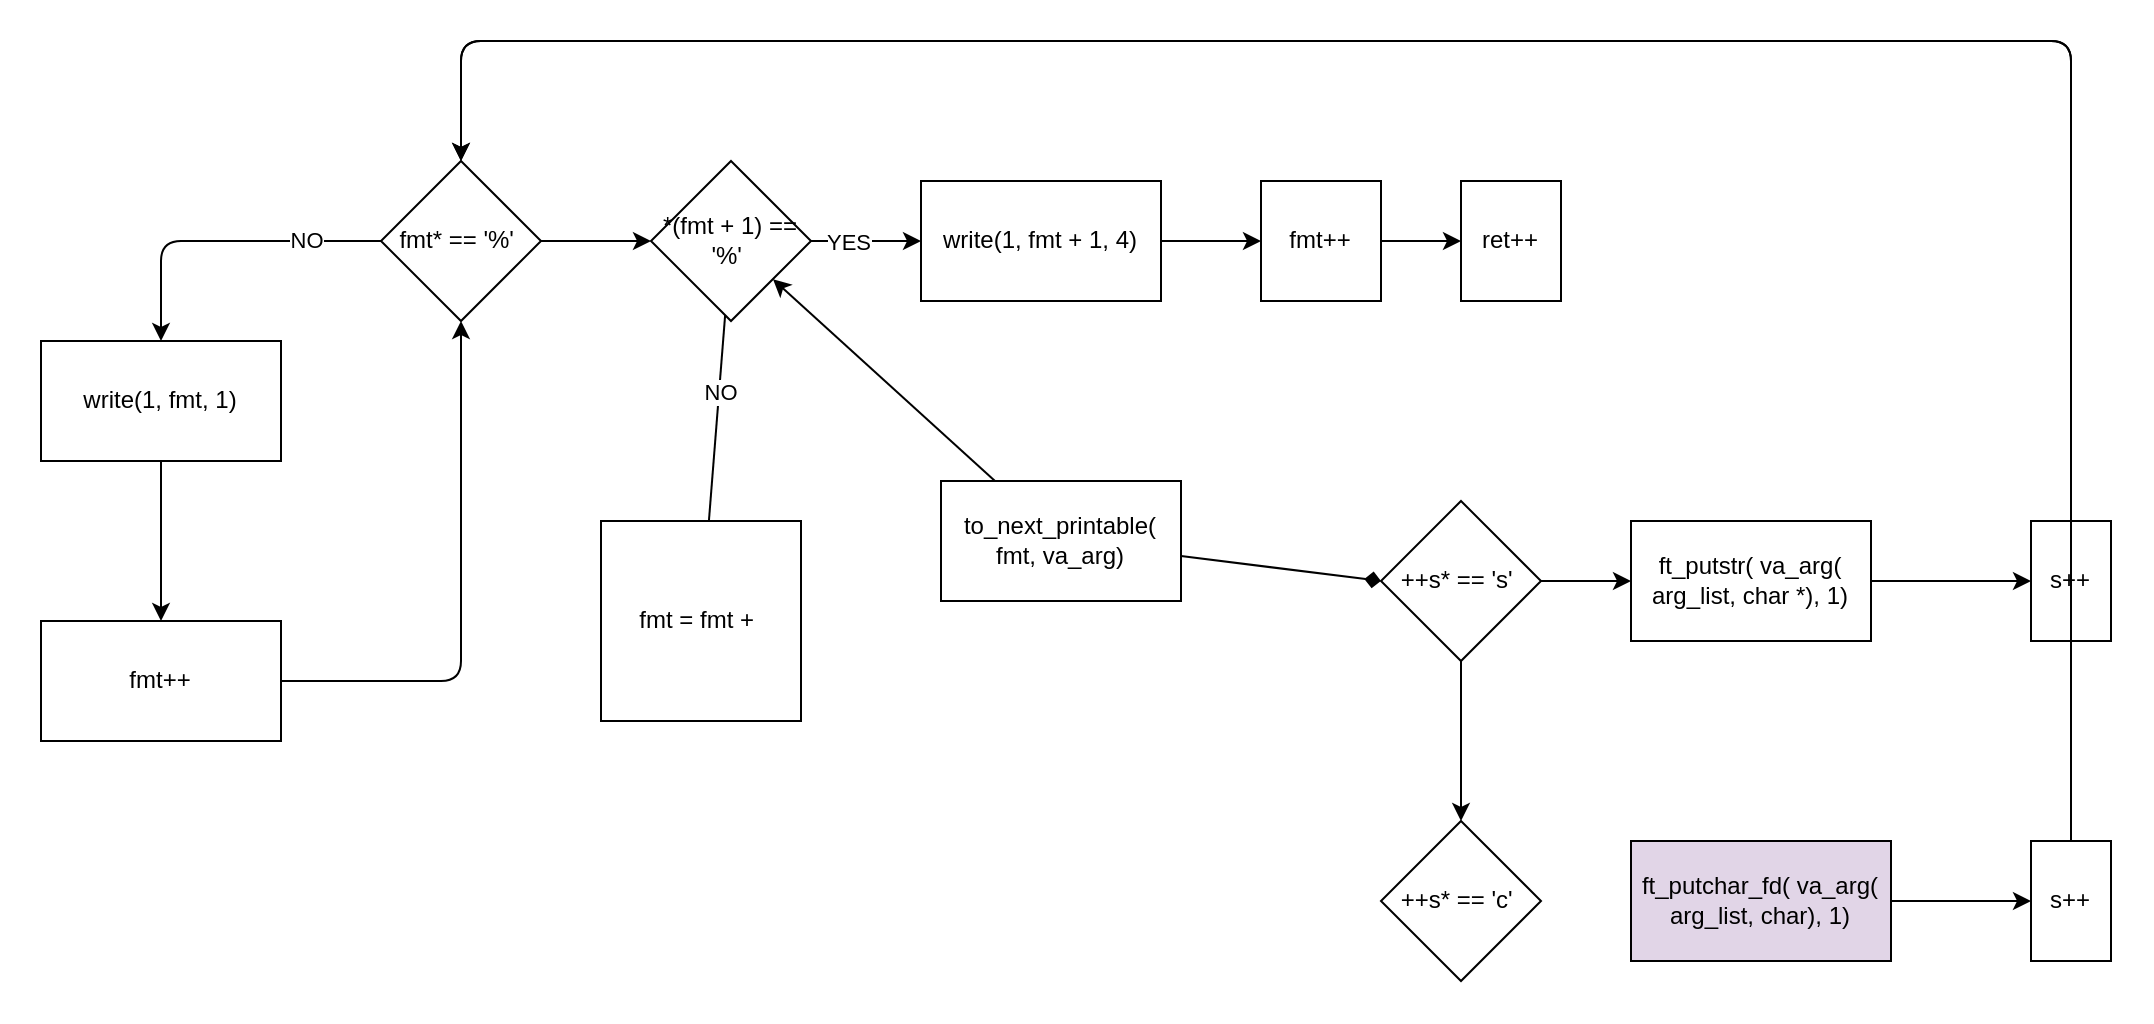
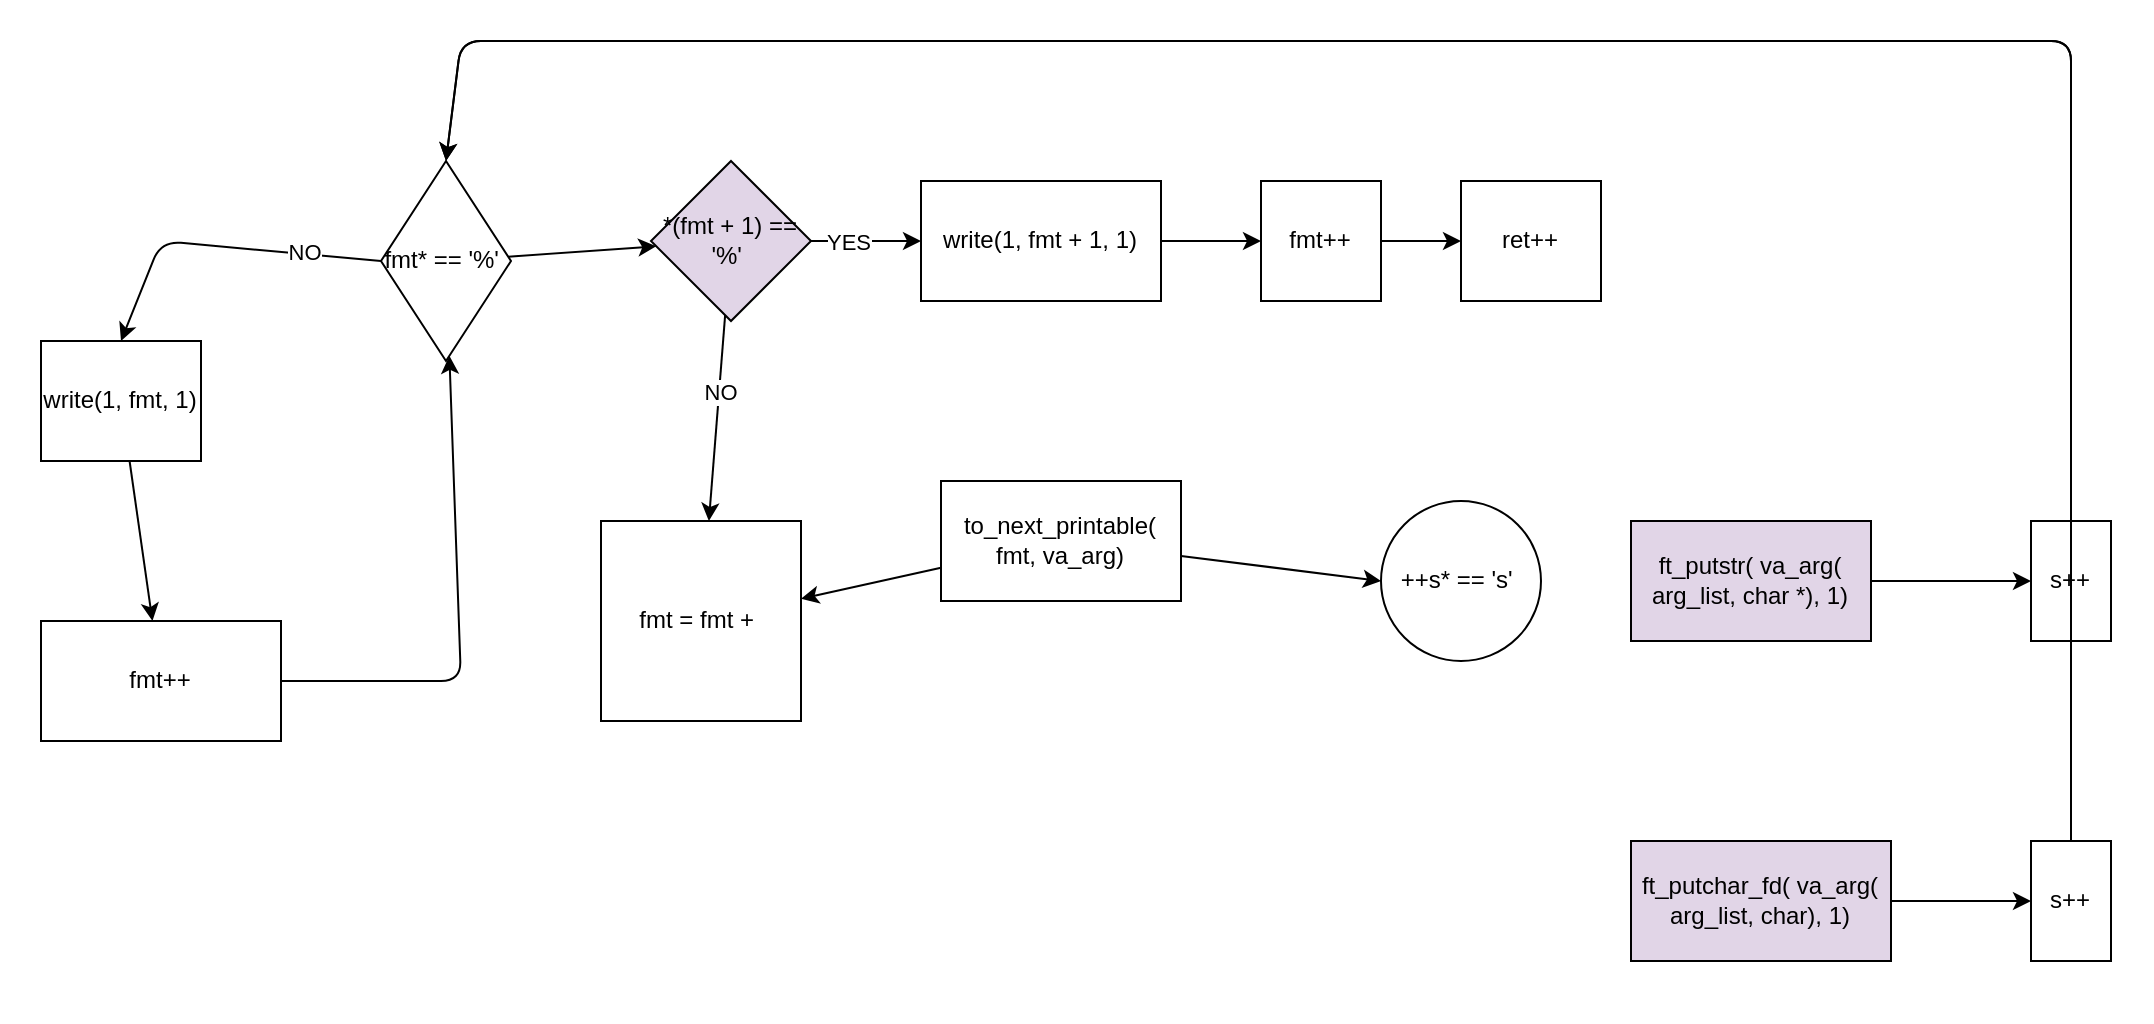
(461, 241) -> (446, 261)
(731, 241) -> (731, 241)
(1041, 241) -> (1041, 241)
(1511, 241) -> (1531, 241)
(889, 385) -> (877, 582)
(161, 401) -> (121, 401)
(710, 511) -> (710, 506)
(1364, 579) -> (1365, 579)
(1461, 581) -> (1461, 581)
(1579, 581) -> none
(1751, 581) -> (1751, 581)
(1461, 734) -> none
(1461, 901) -> none
